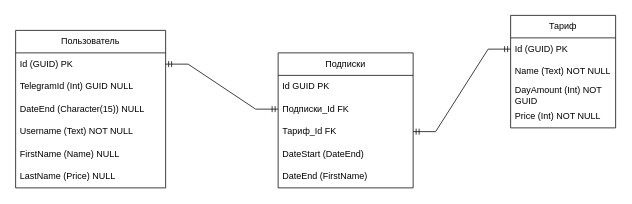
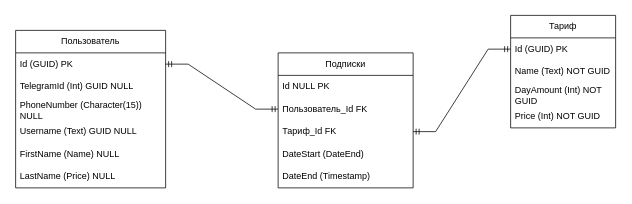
(562, 72) -> (562, 72)
(305, 87) -> (305, 87)
(88, 109) -> (91, 109)
(316, 109) -> (327, 109)
(561, 117) -> (561, 117)
(77, 132) -> (79, 132)
(328, 177) -> (328, 177)
